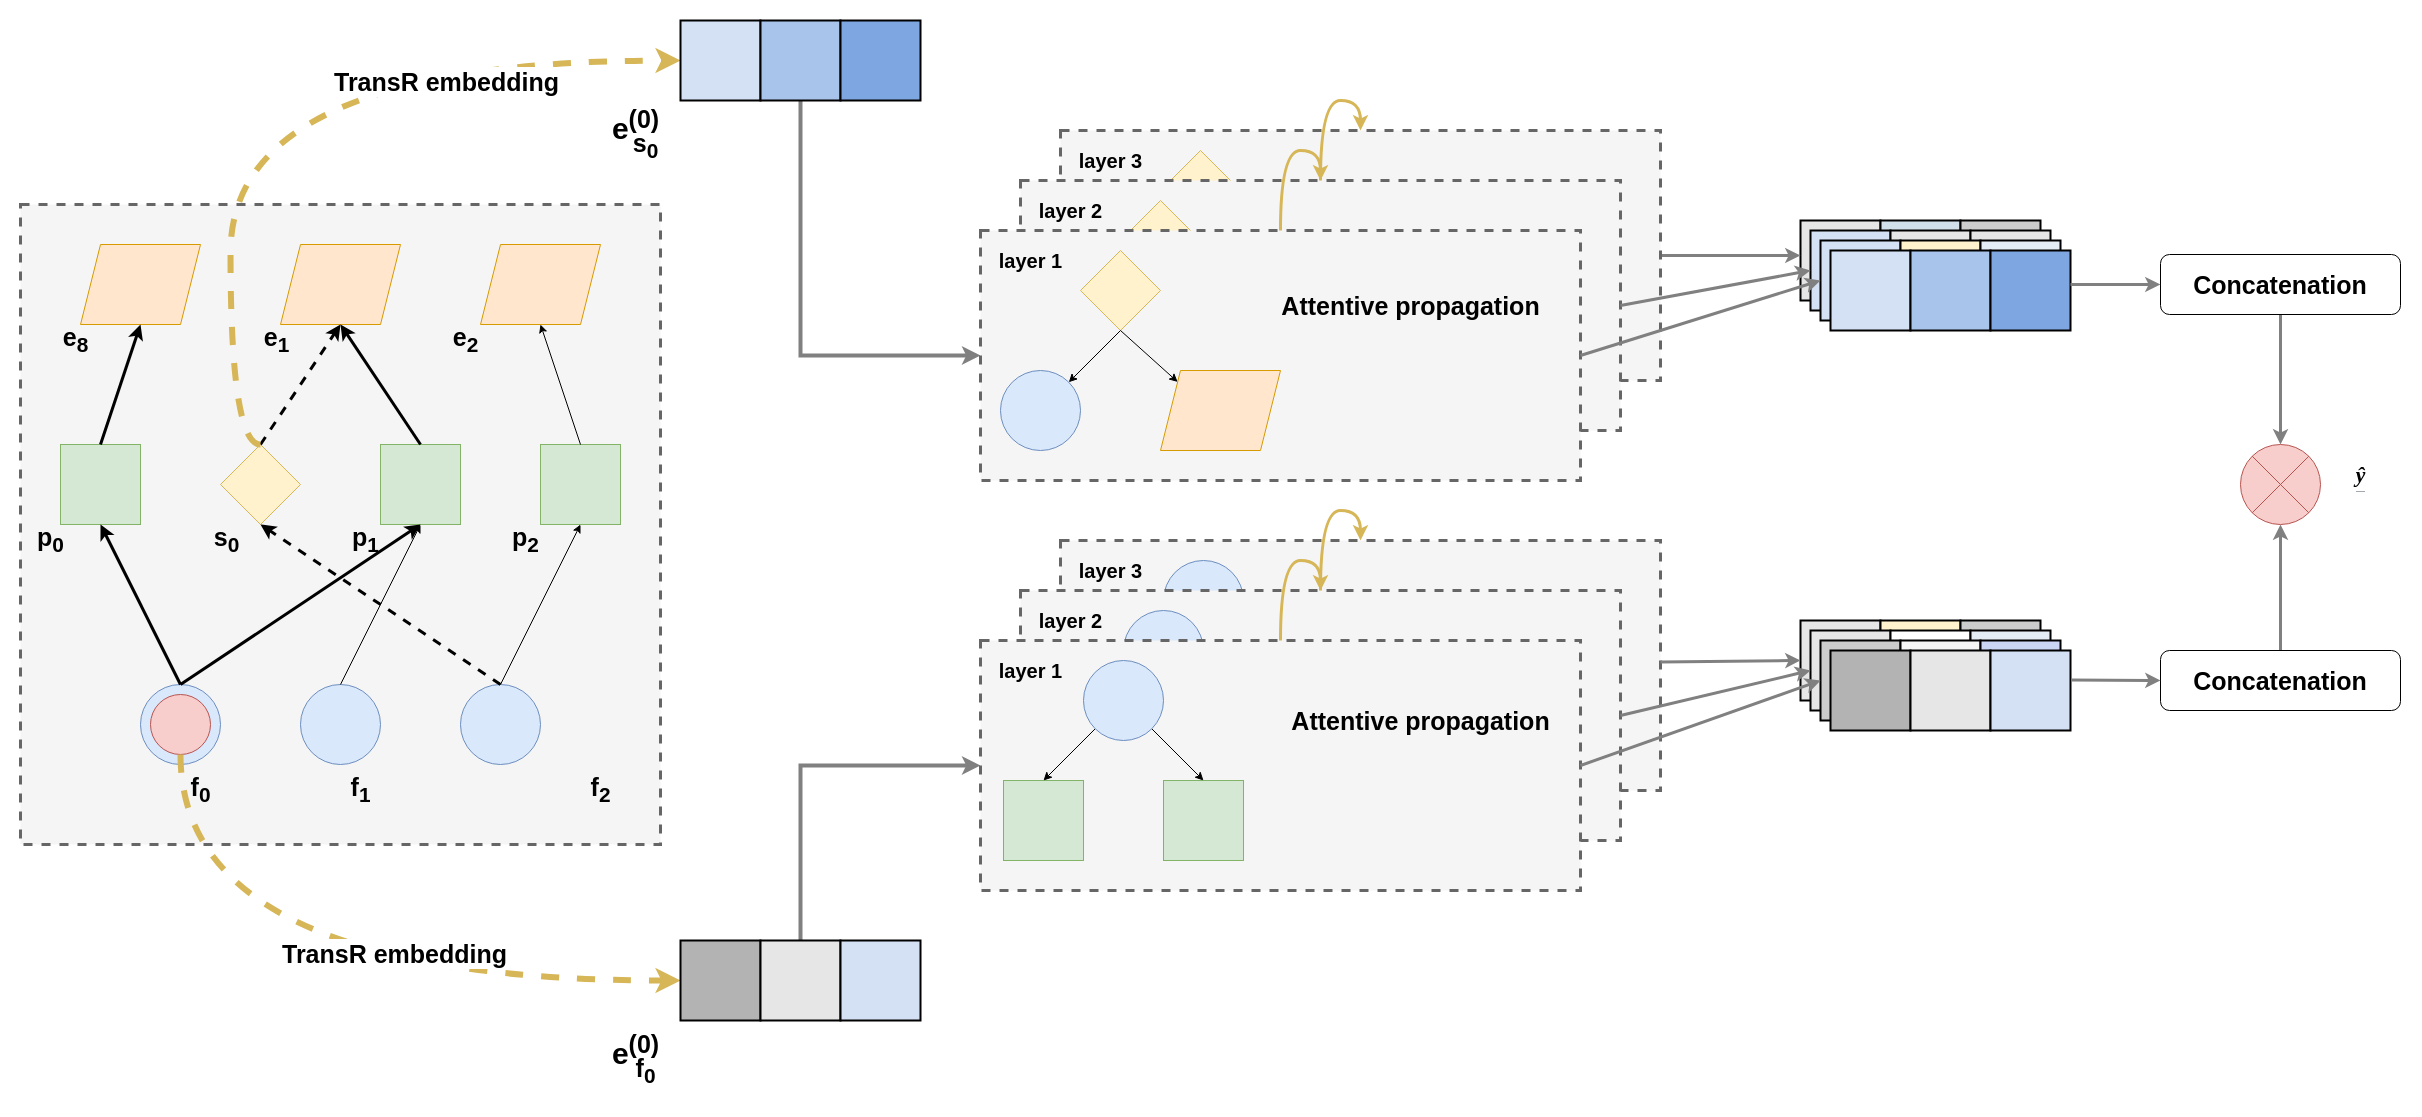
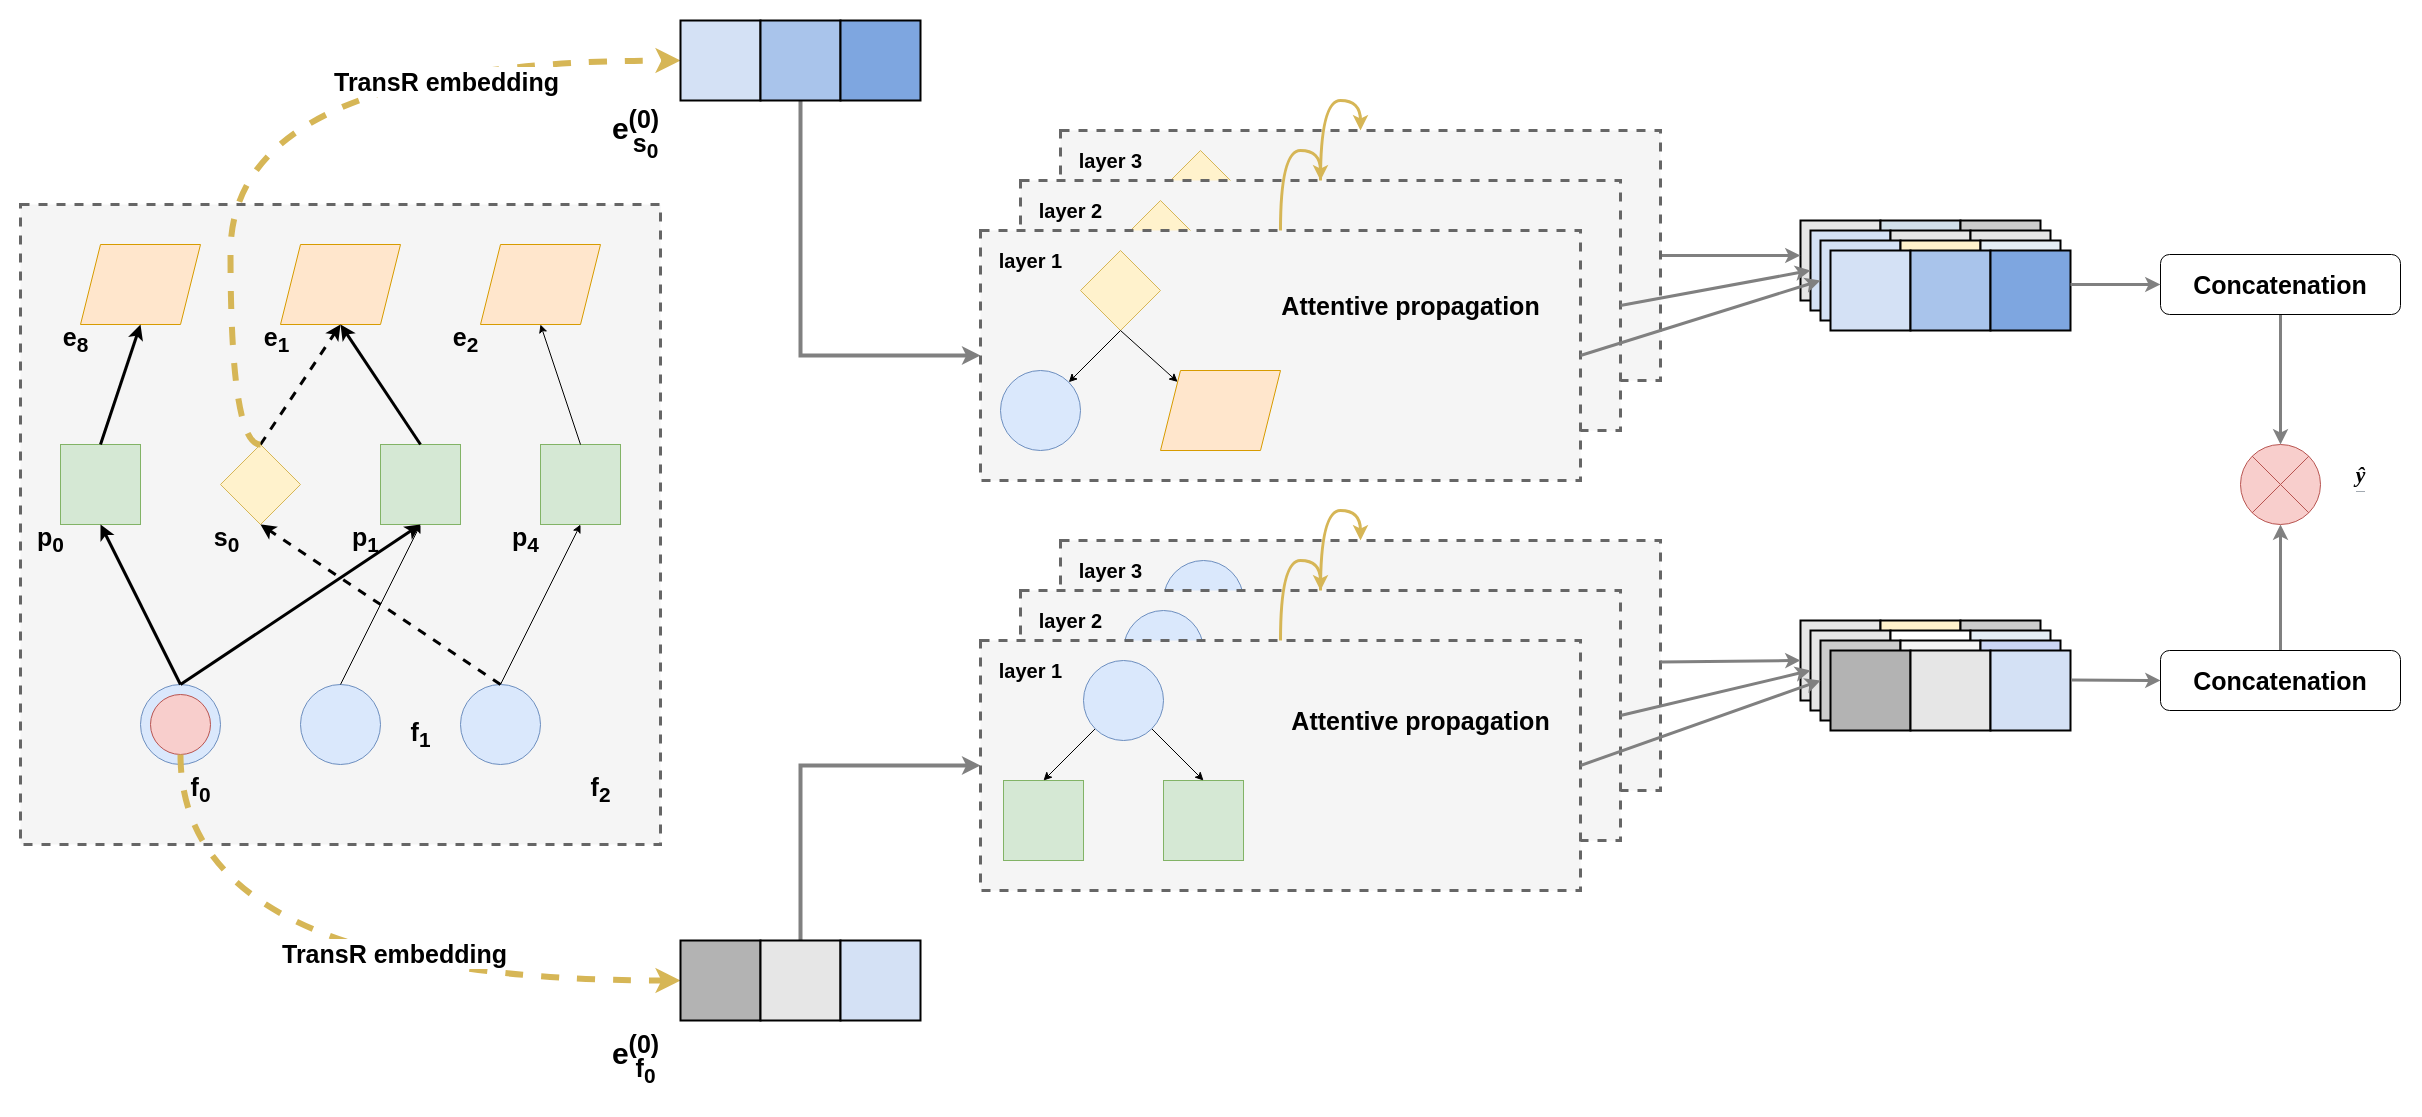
(526, 540) -> (526, 540)
(361, 790) -> (421, 735)
